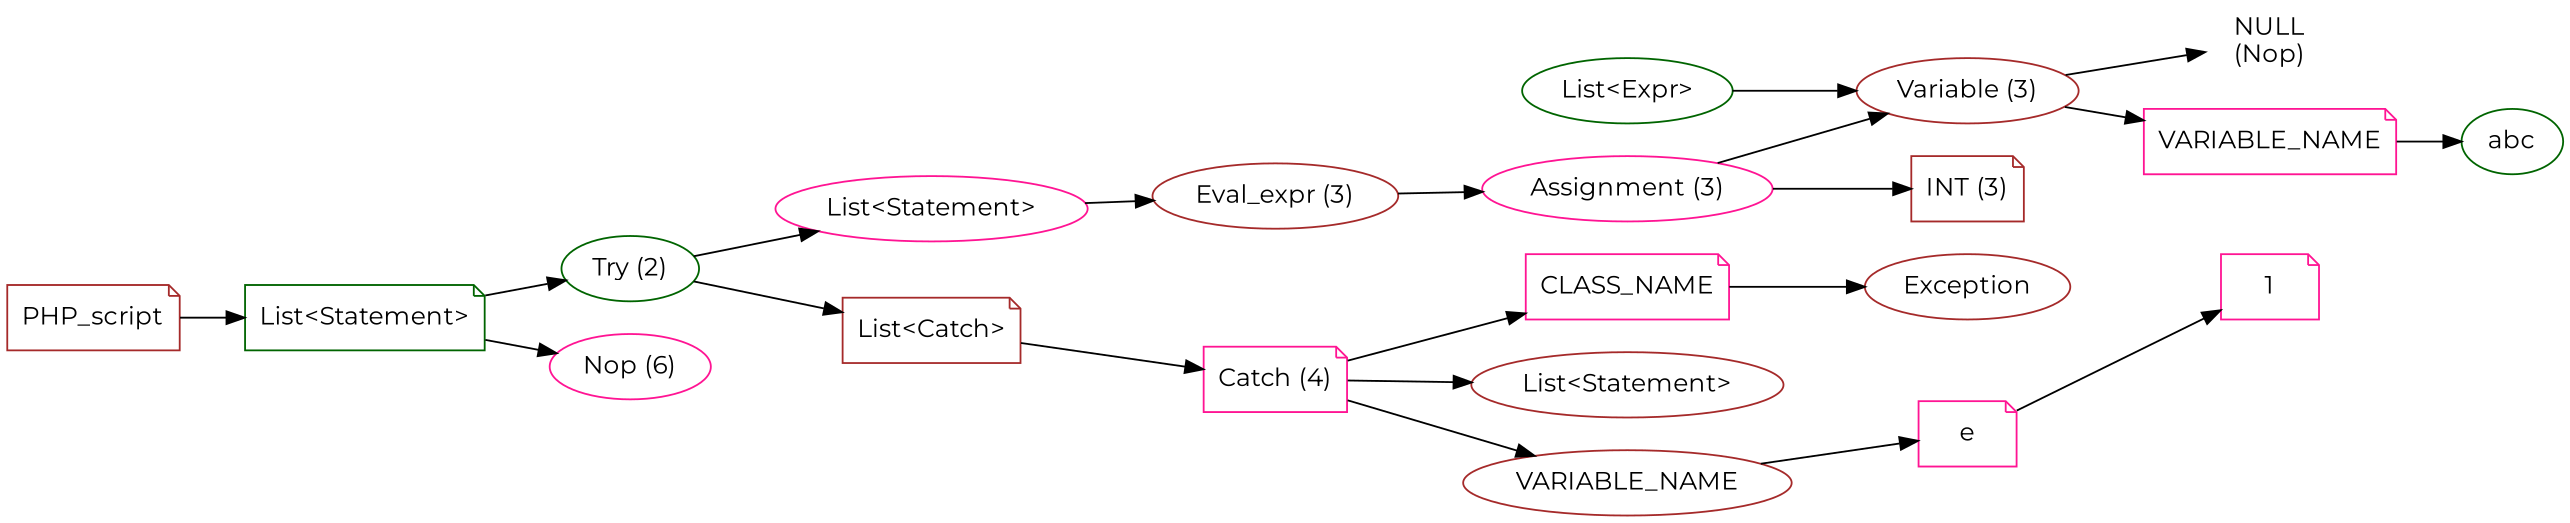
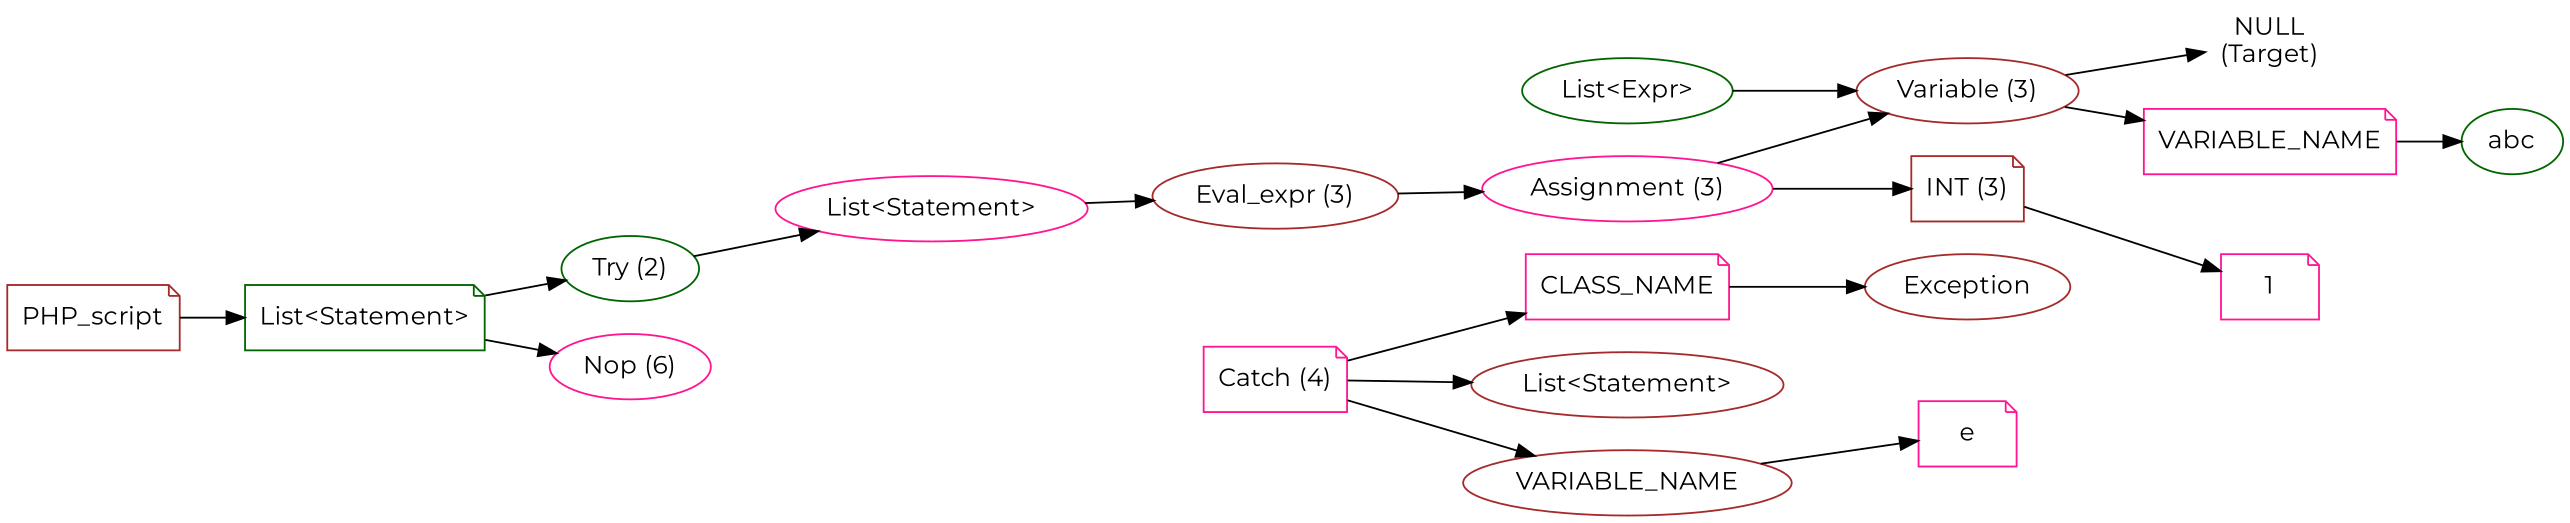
(2270, 42) -> (2270, 42)
(932, 330) -> none
(2110, 364) -> (2114, 236)
